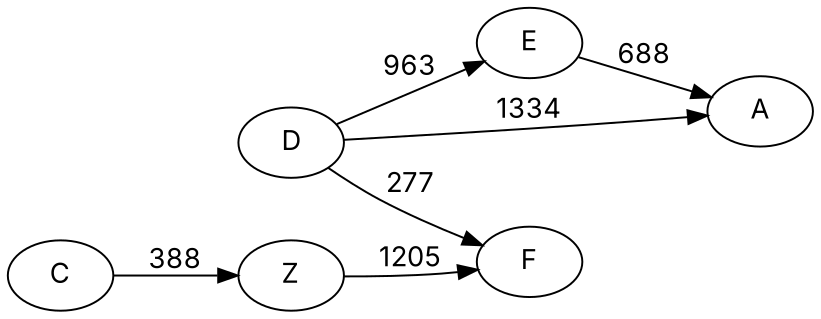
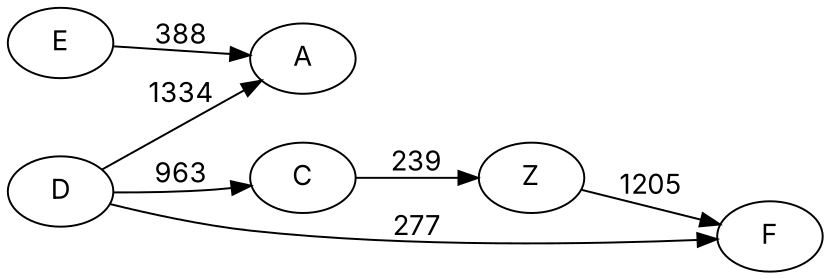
(645, 56) -> (182, 36)
(401, 97) -> (172, 192)
(176, 261) -> (417, 163)
